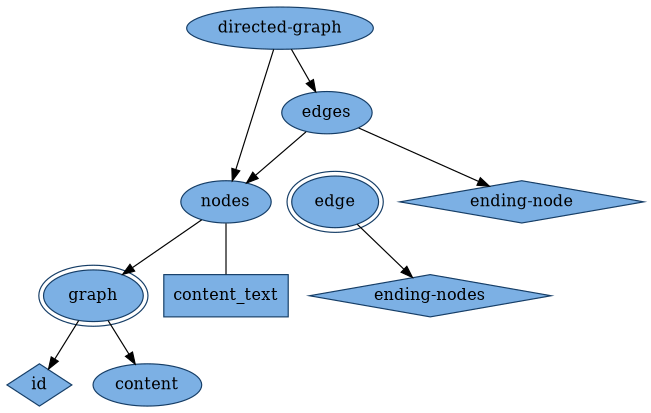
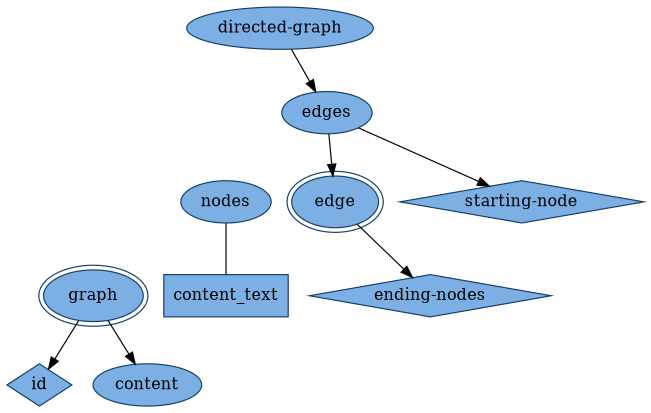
(255, 109) -> none
(281, 154) -> (330, 149)
(522, 202) -> (522, 202)
(167, 244) -> none
